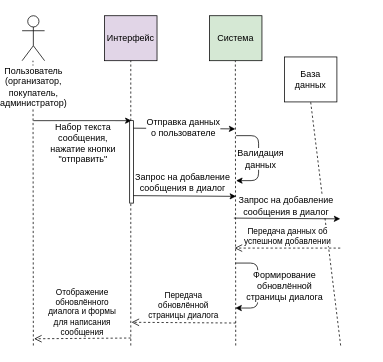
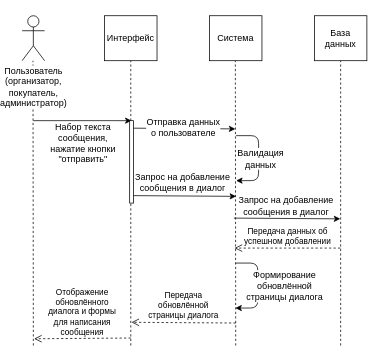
(131, 38) -> (131, 38)
(236, 38) -> (236, 38)
(311, 79) -> (341, 38)
